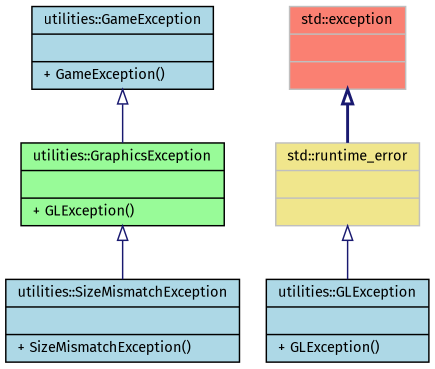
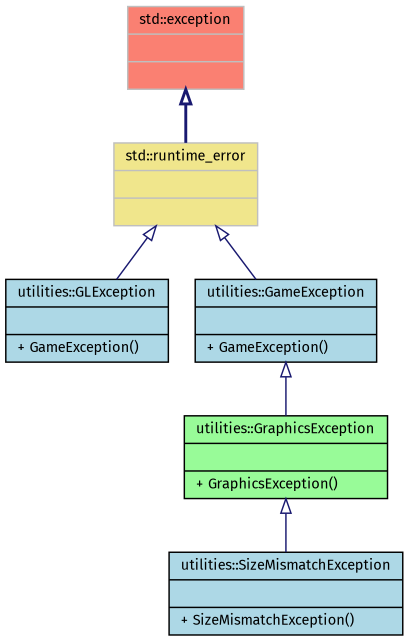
(83, 211) -> (267, 484)
none -> (240, 258)
(329, 348) -> (78, 348)
